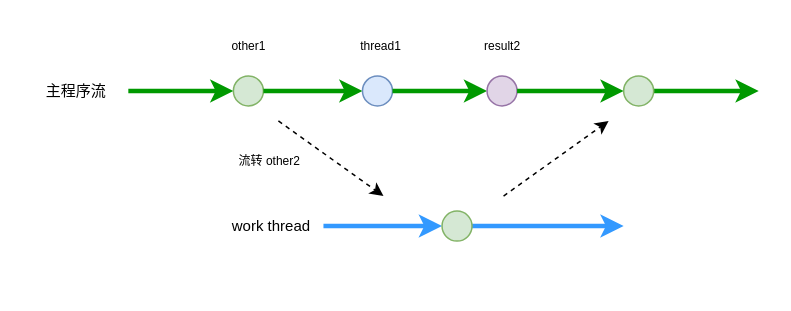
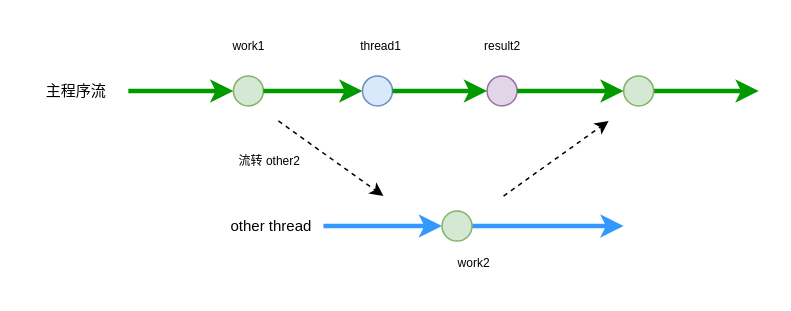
(249, 46) -> (249, 46)
(272, 226) -> (272, 226)
none -> (473, 263)
